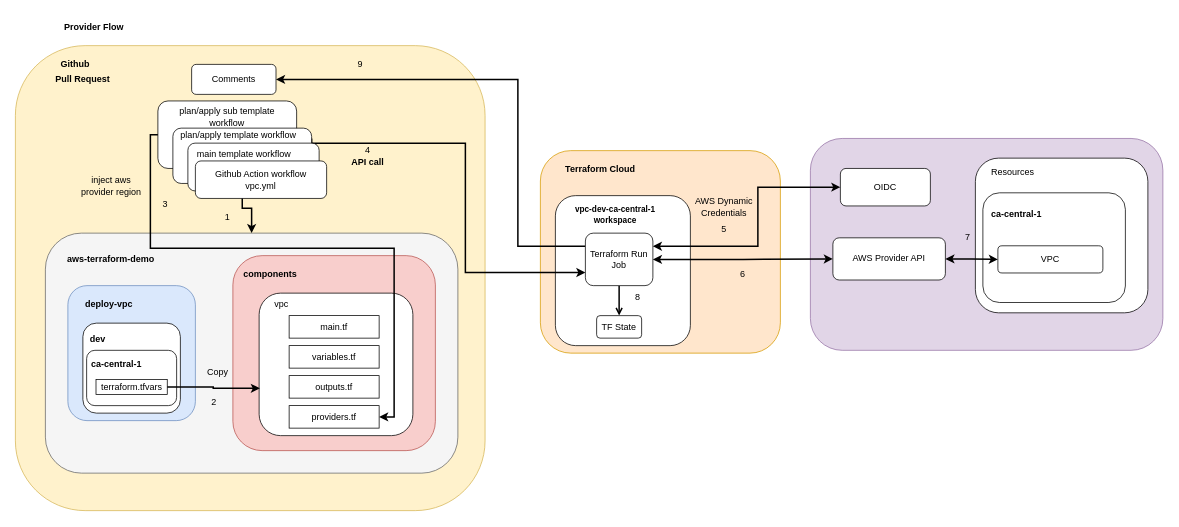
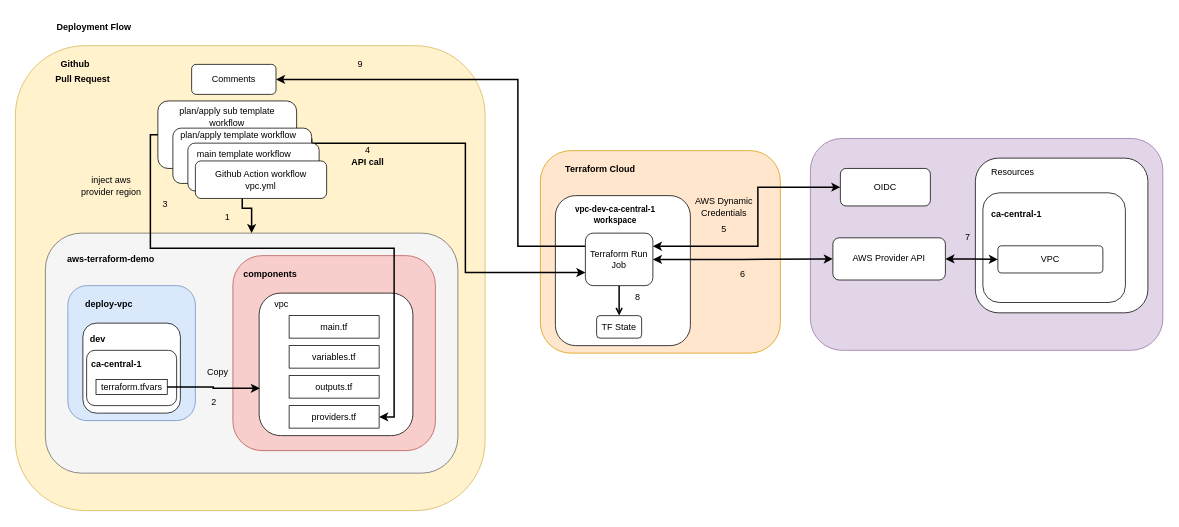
(94, 27) -> (94, 27)
